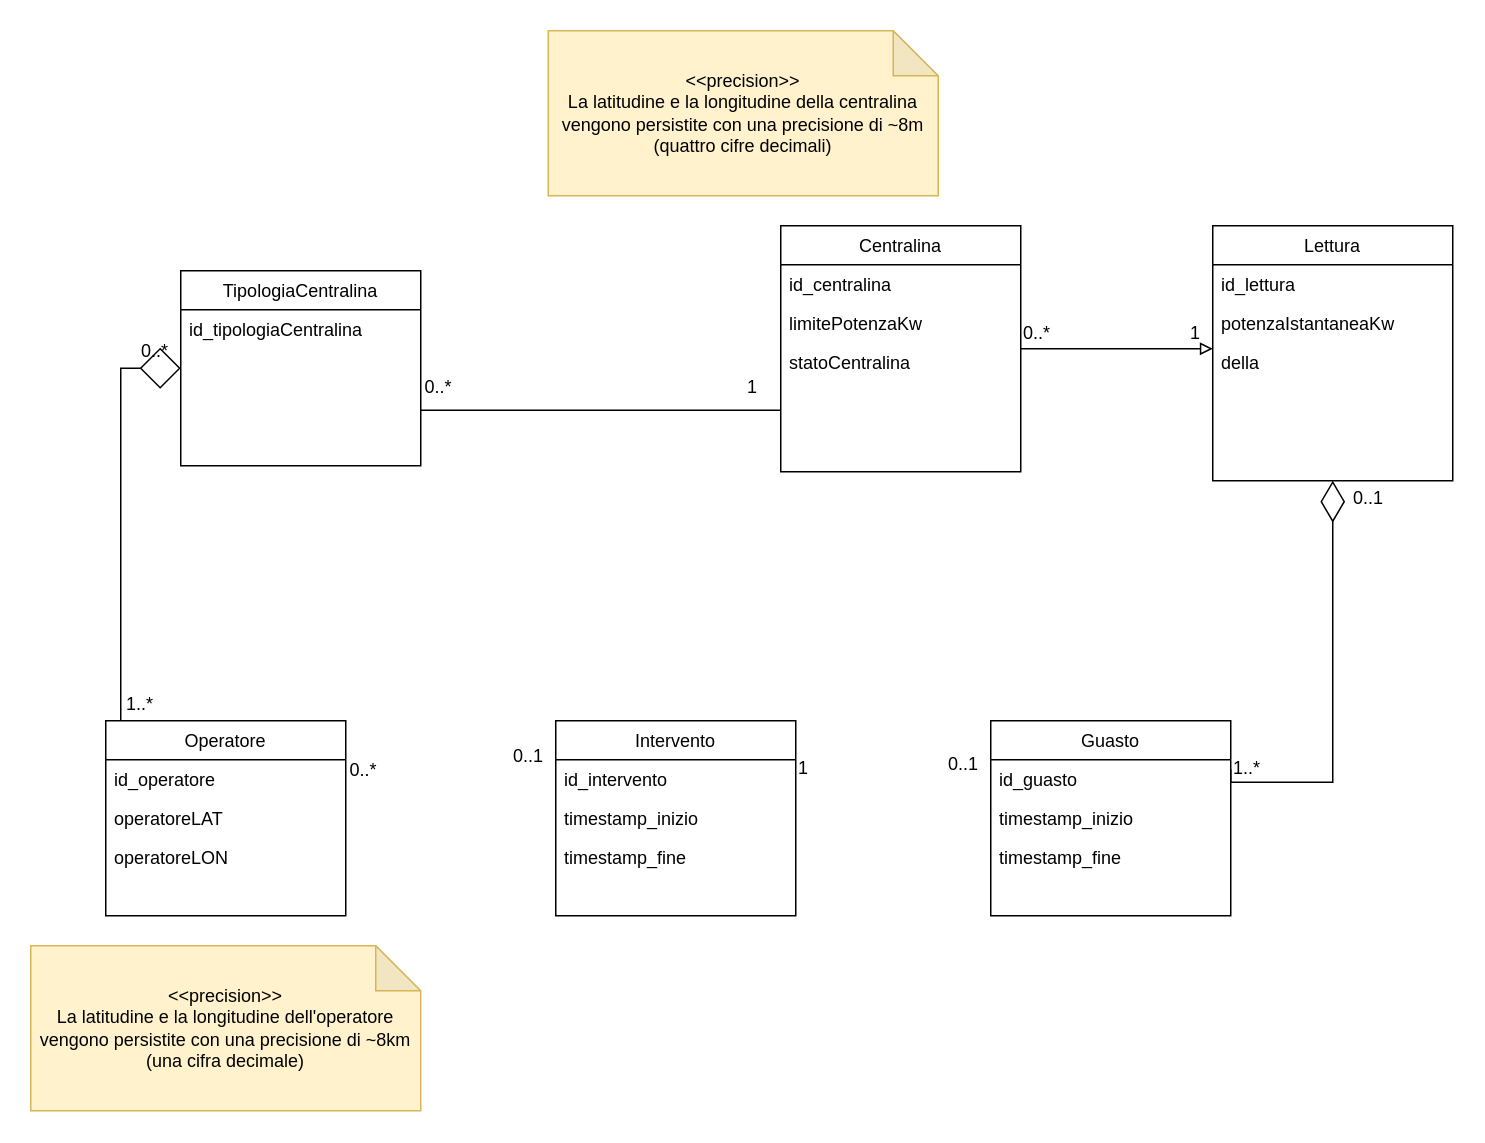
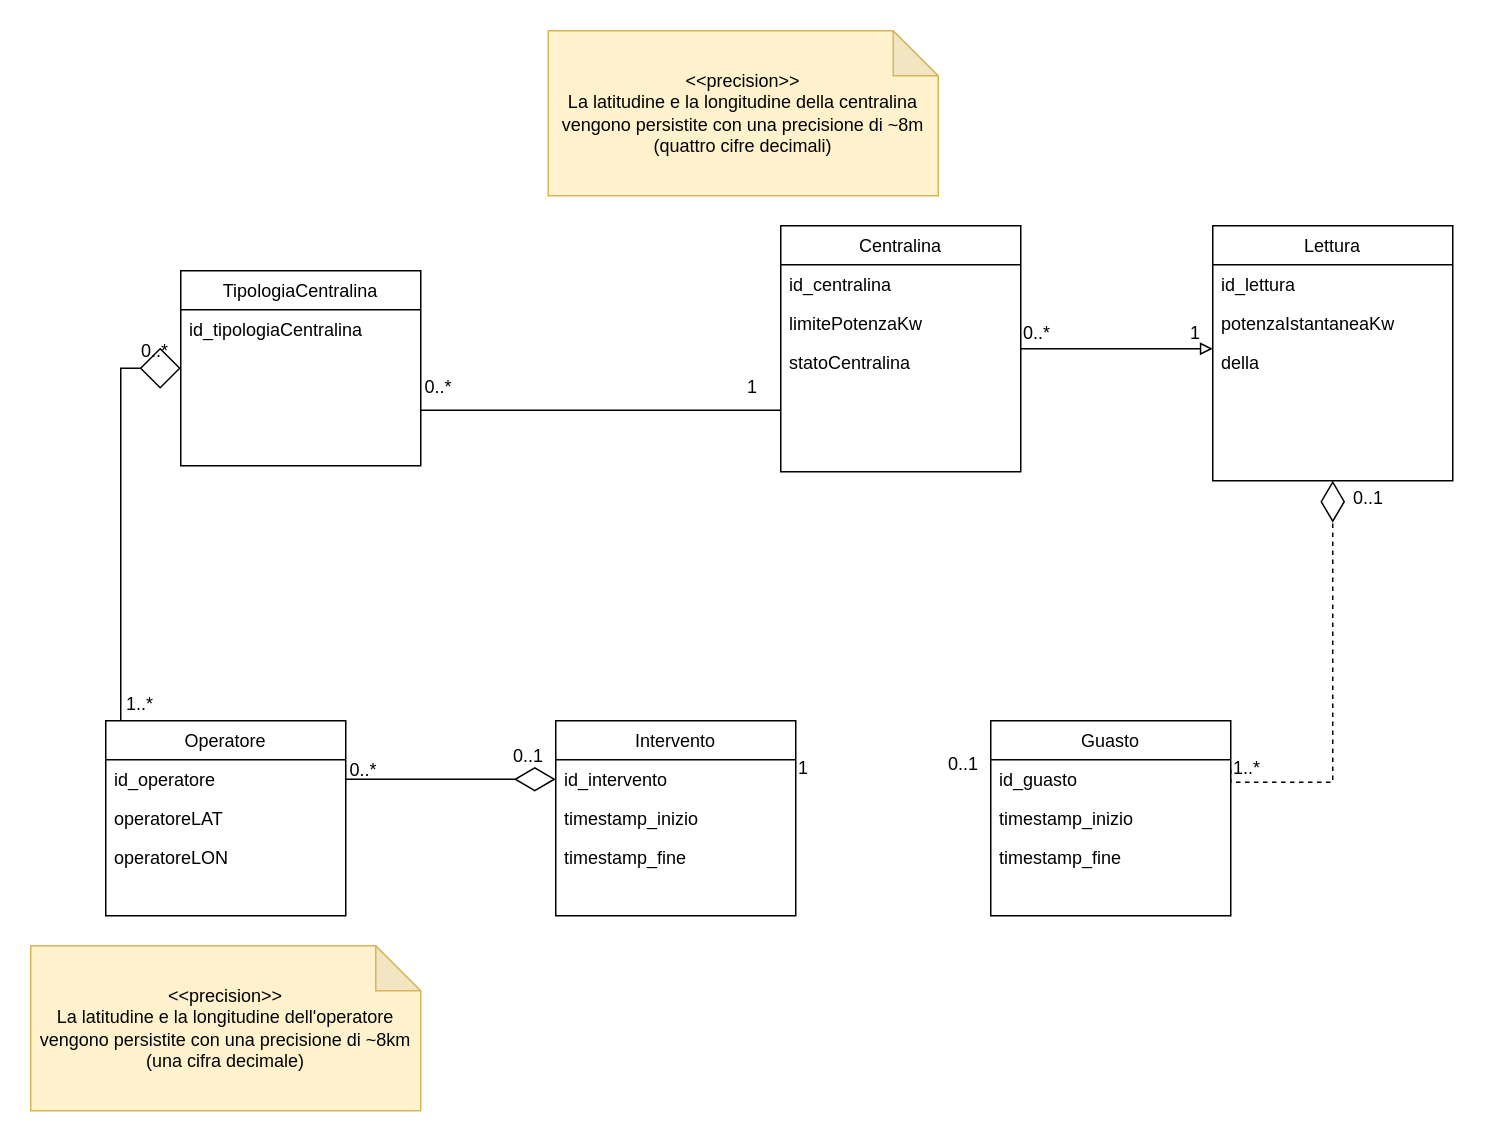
(1333, 702) -> (1333, 702)
none -> (431, 779)
